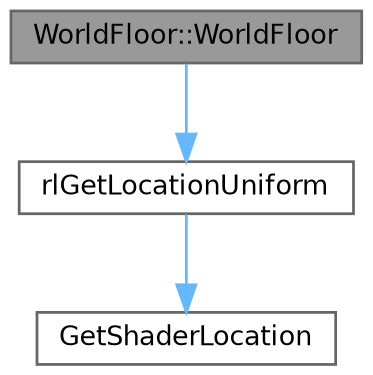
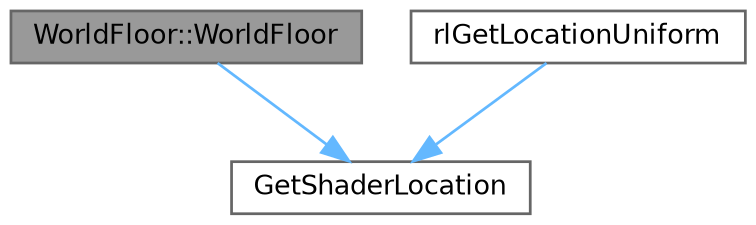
(186, 99) -> (272, 104)
